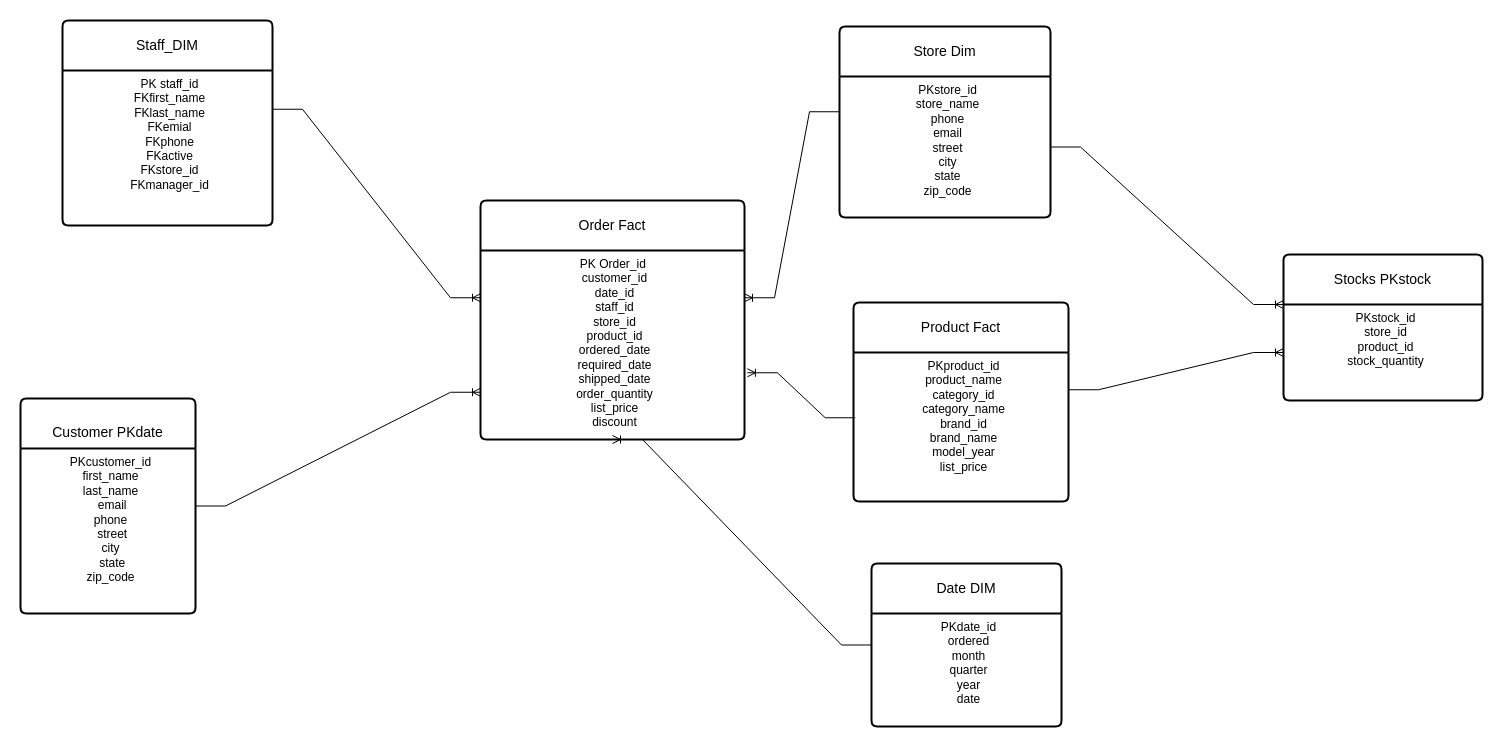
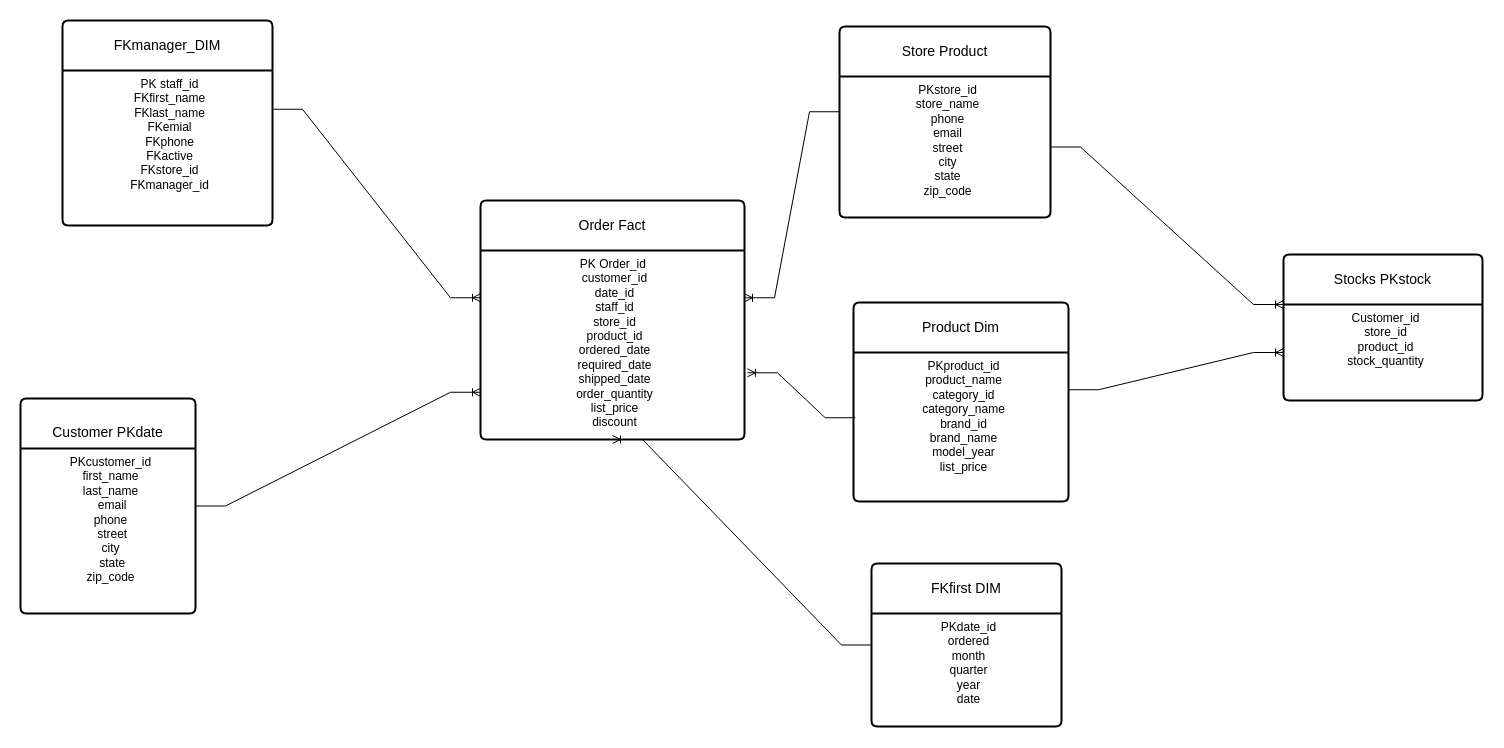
(168, 46) -> (168, 46)
(945, 52) -> (945, 52)
(961, 328) -> (961, 328)
(1386, 340) -> (1386, 340)
(967, 589) -> (967, 589)
